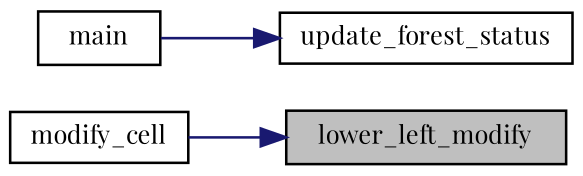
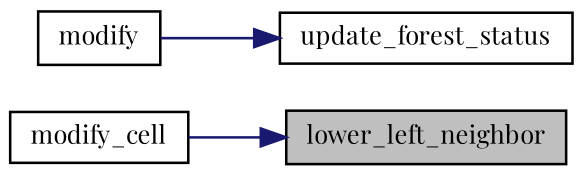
(99, 38) -> (99, 38)
(426, 137) -> (426, 137)
